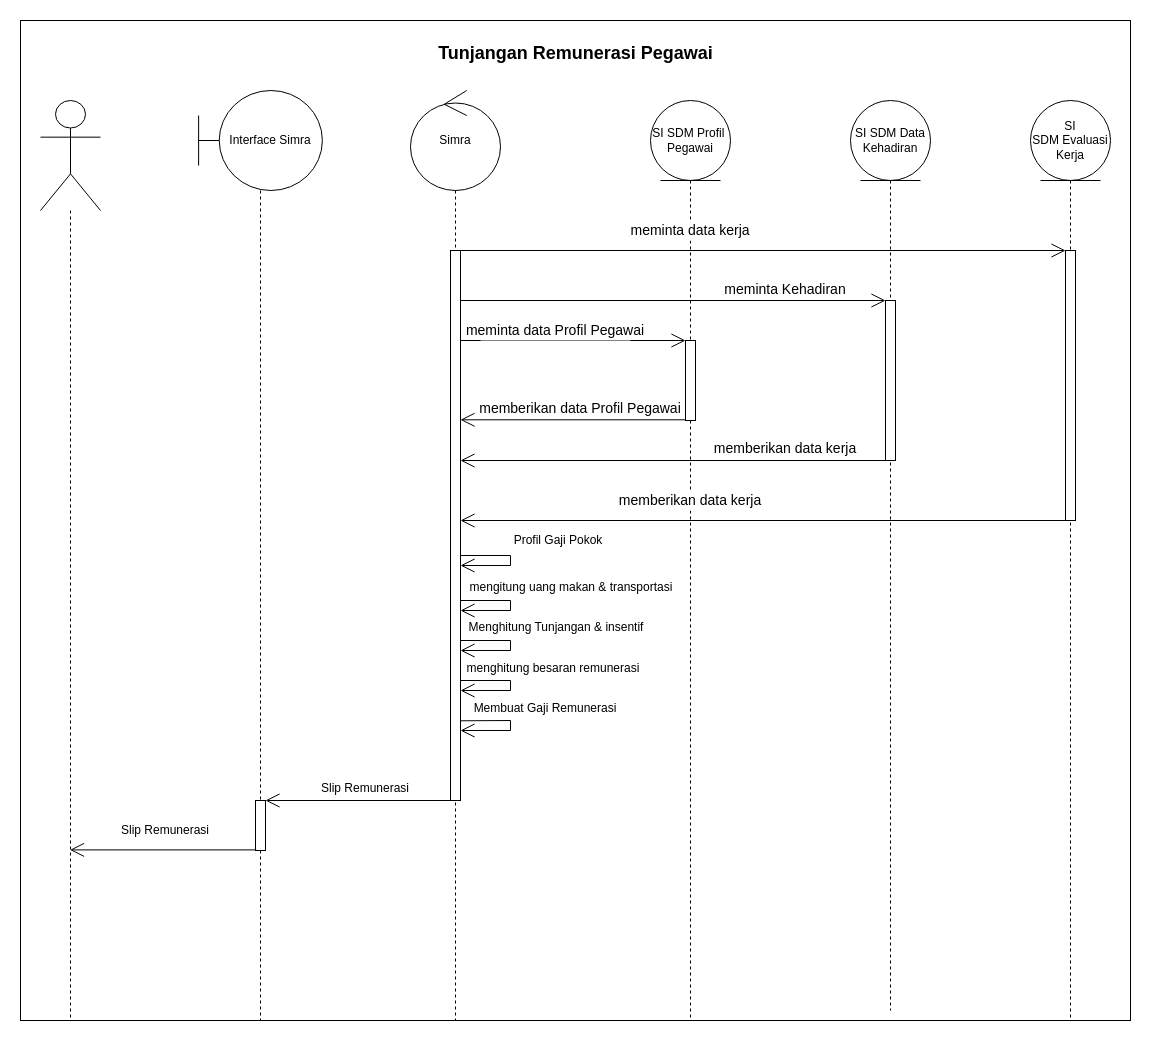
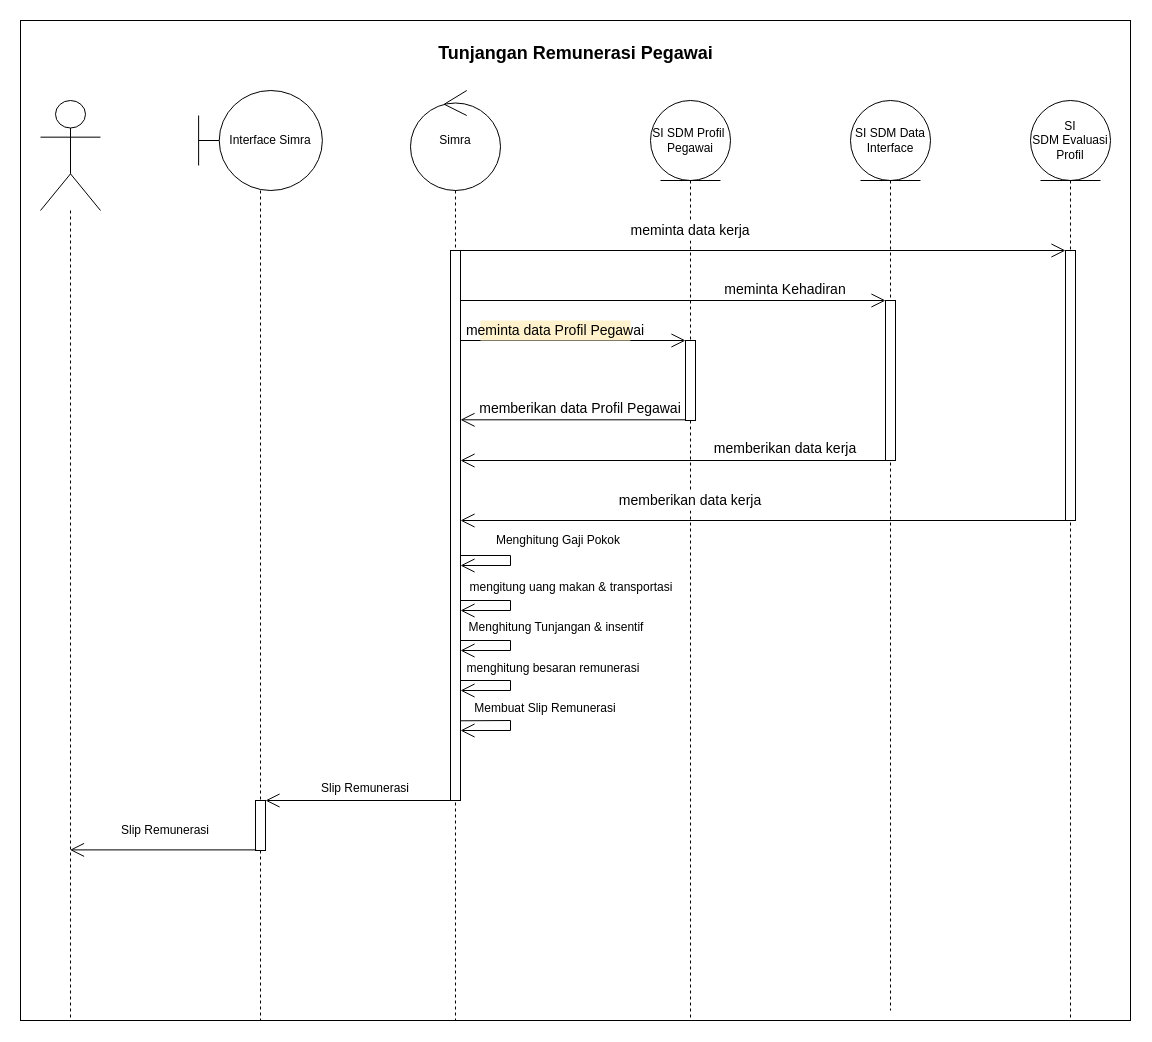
(891, 141) -> (891, 141)
(1071, 141) -> (1071, 141)
(556, 331) -> (556, 331)
(559, 541) -> (559, 541)
(546, 709) -> (546, 709)
